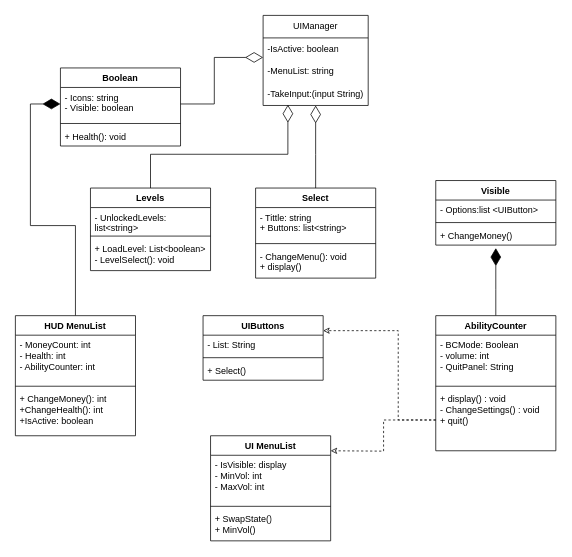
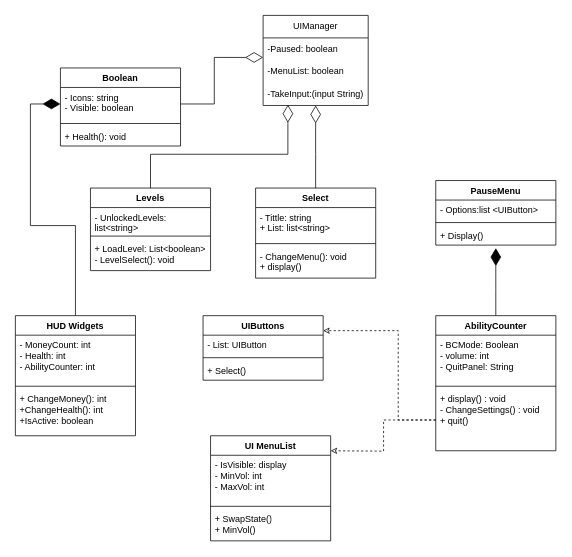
(308, 49) -> (304, 49)
(306, 72) -> (308, 72)
(495, 191) -> (495, 191)
(311, 223) -> (302, 223)
(477, 236) -> (464, 236)
(75, 326) -> (75, 326)
(237, 346) -> (243, 346)
